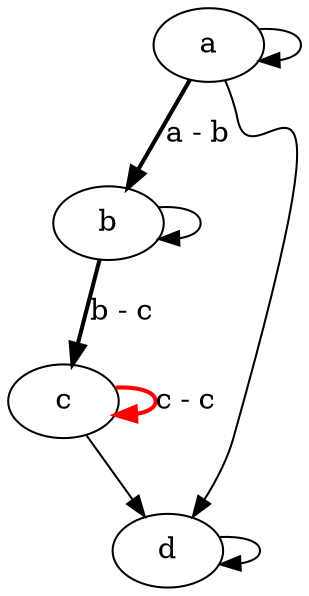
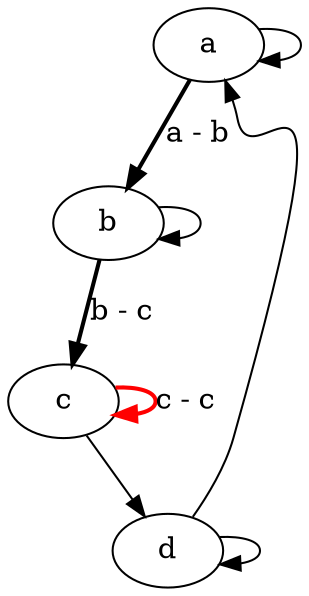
(278, 268) -> (273, 288)
